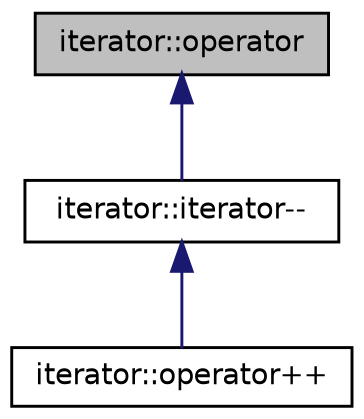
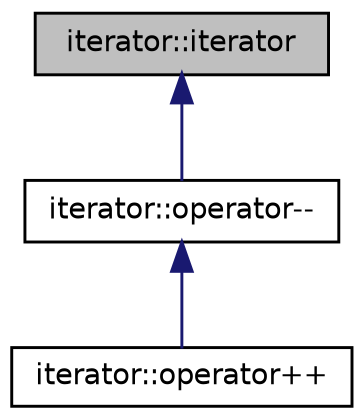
(182, 44) -> (182, 44)
(182, 211) -> (182, 211)
